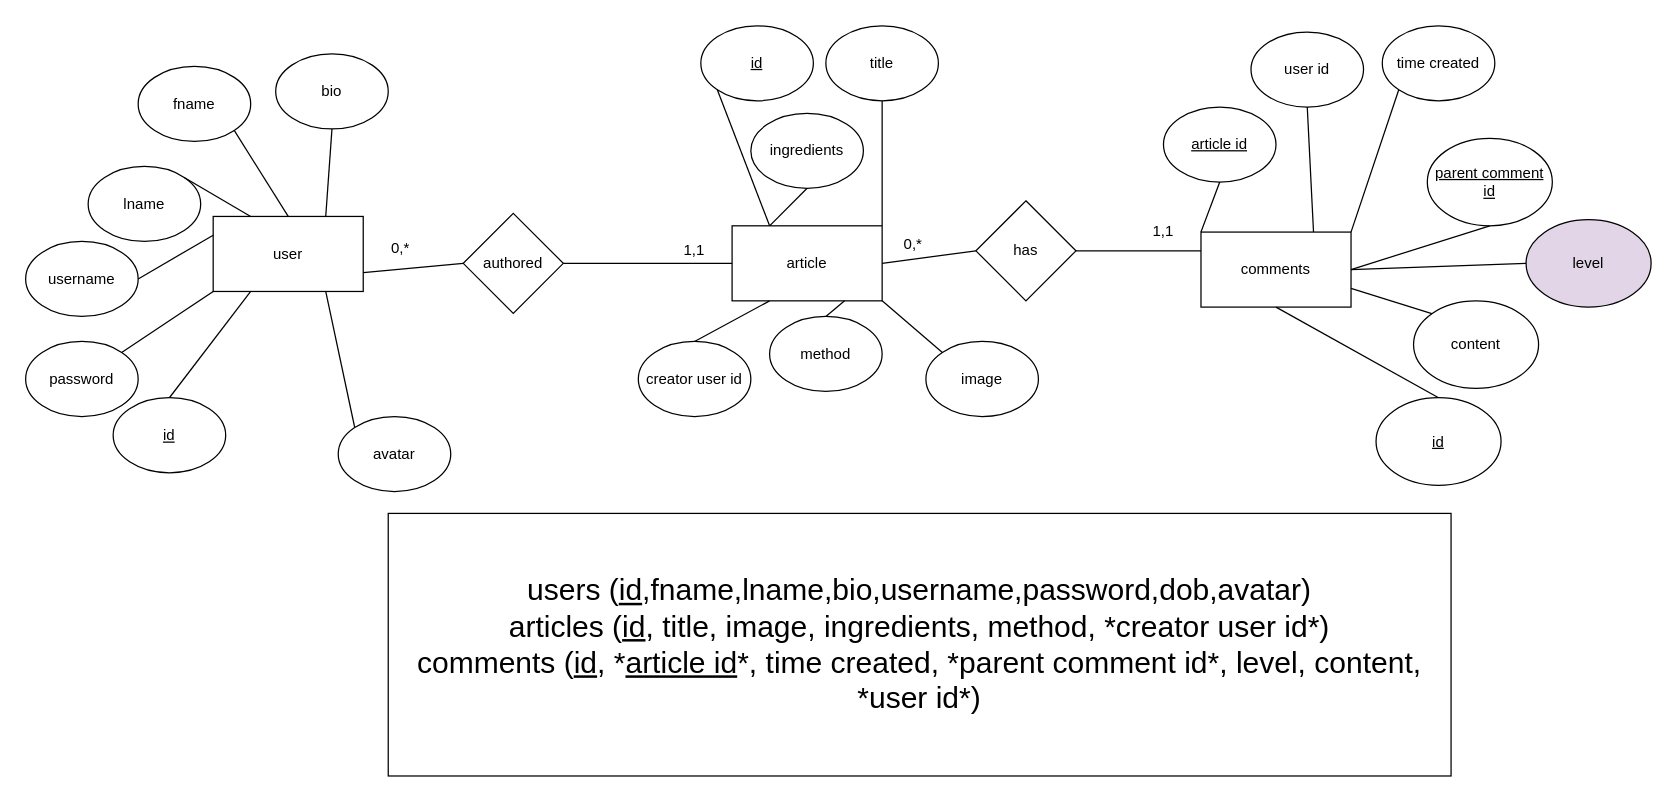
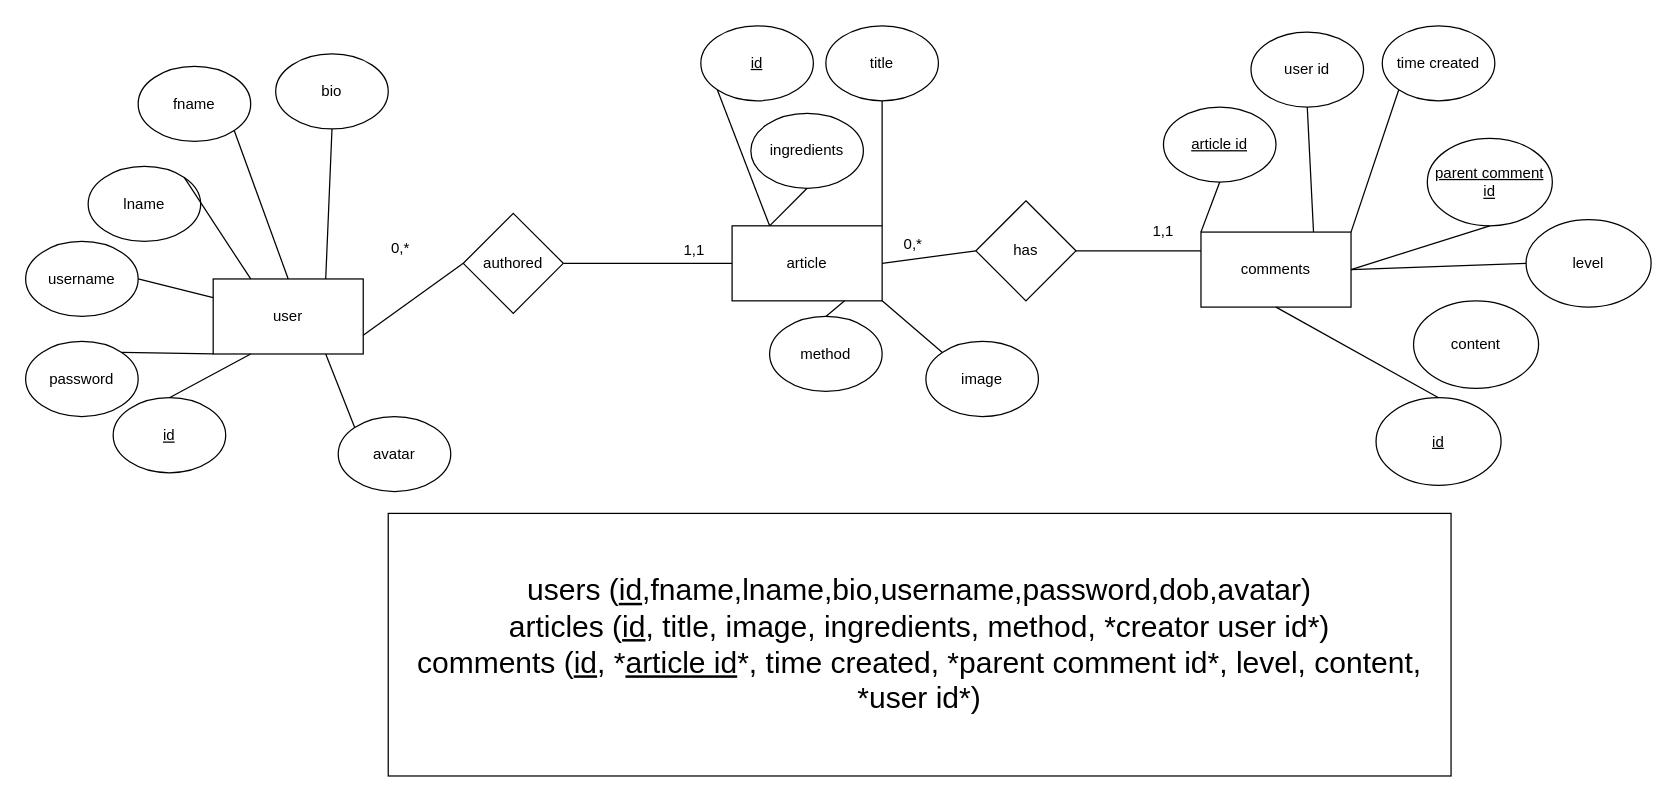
(288, 254) -> (288, 316)
(1588, 263) -> (1588, 263)
(1391, 301) -> none
(731, 321) -> none
(694, 379) -> none
